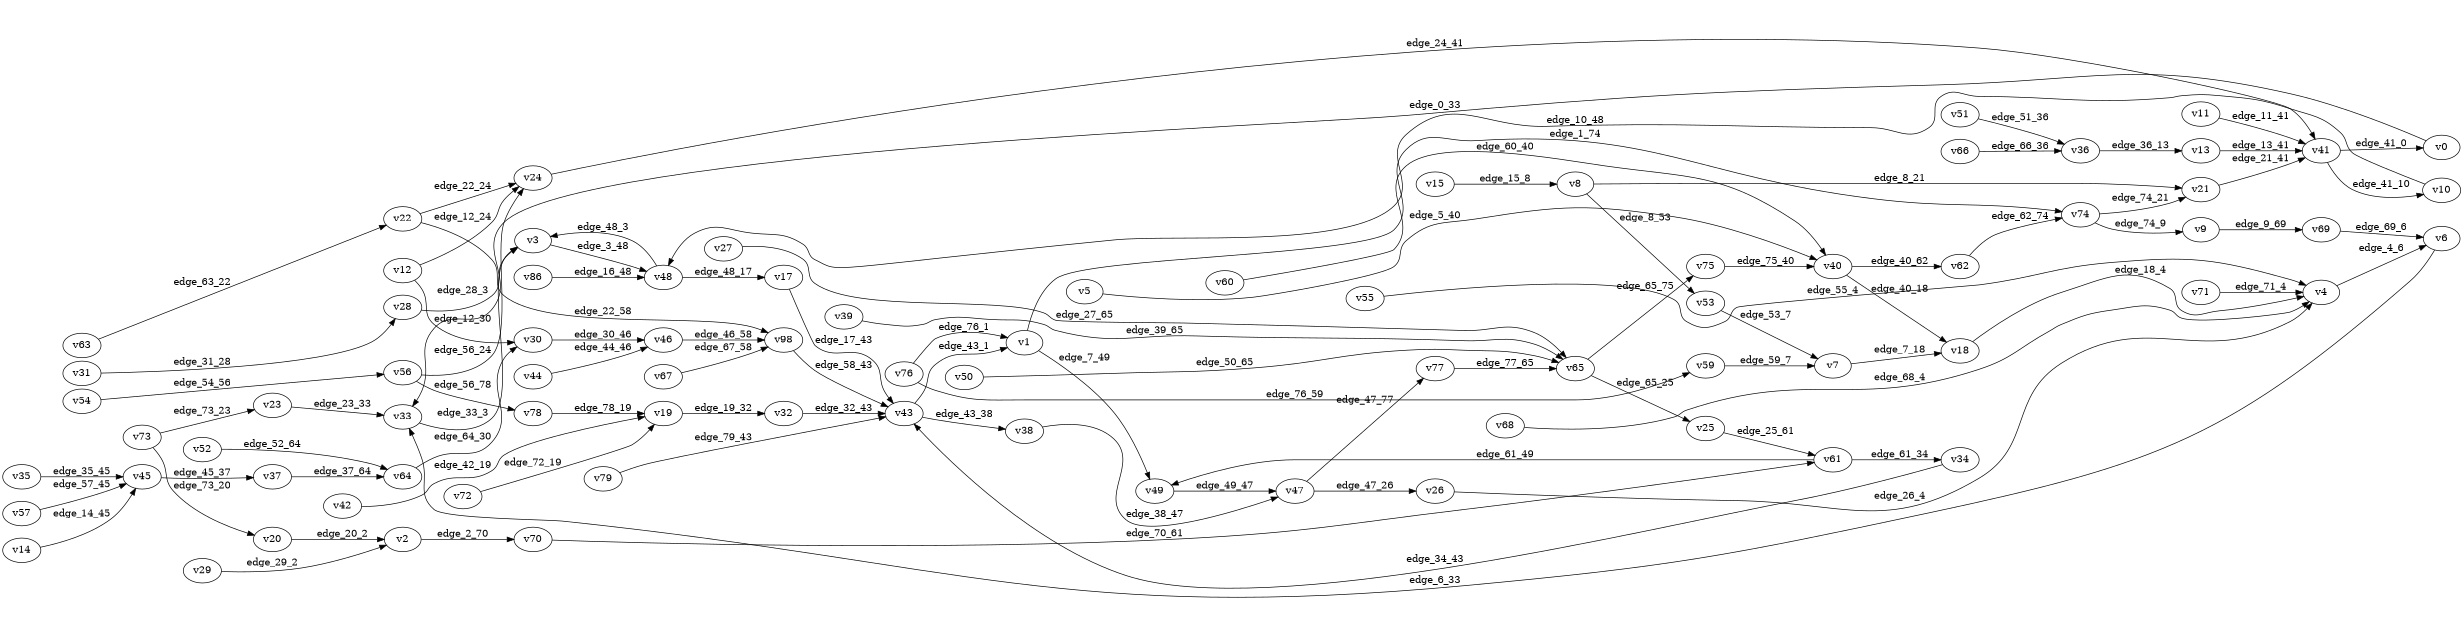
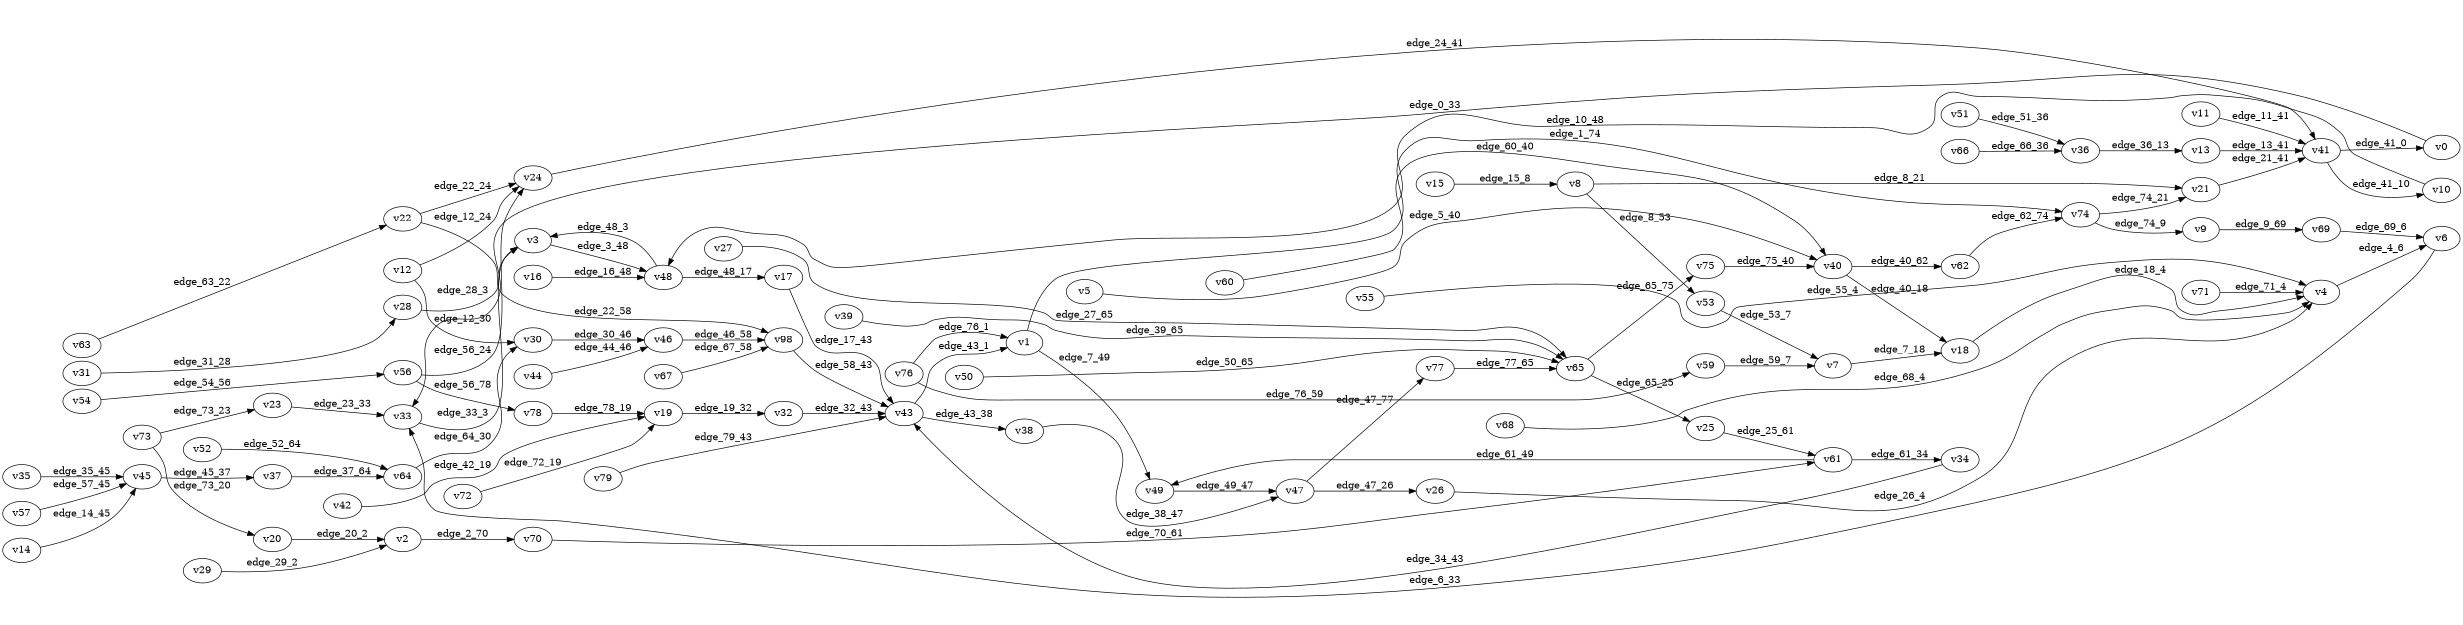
(533, 277) -> (533, 277)
